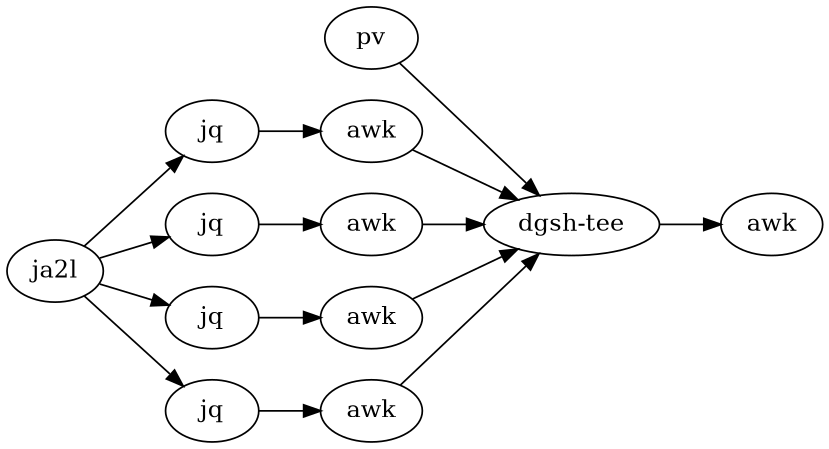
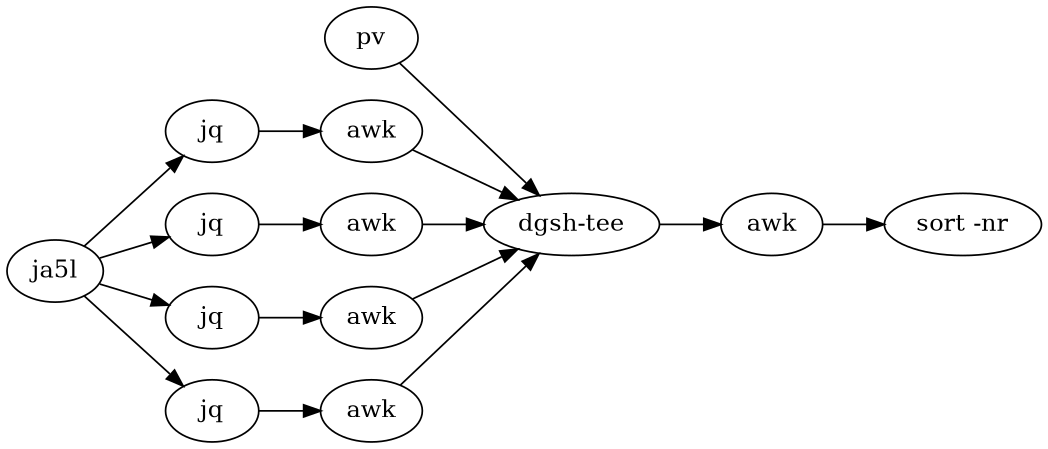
none -> (963, 224)
(55, 271) -> (55, 271)
